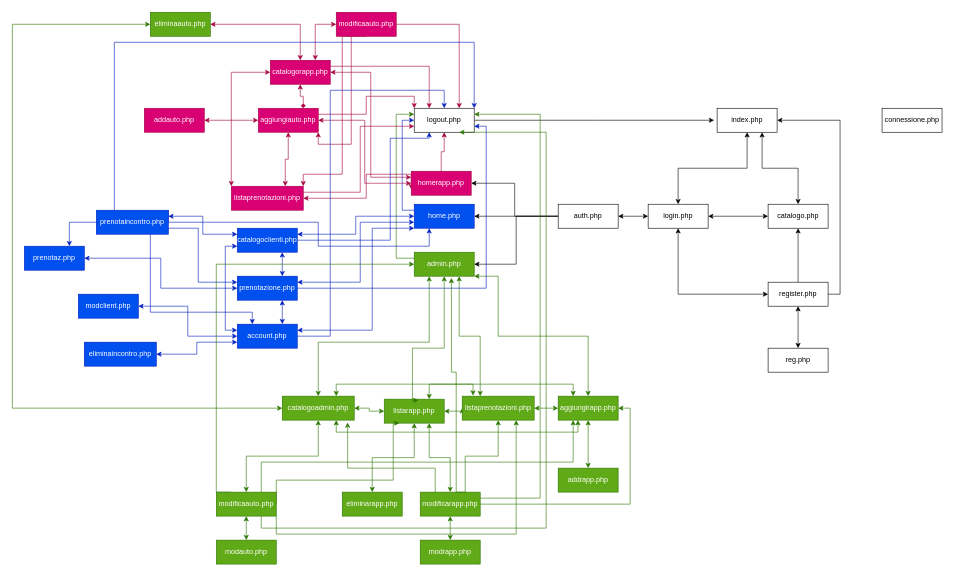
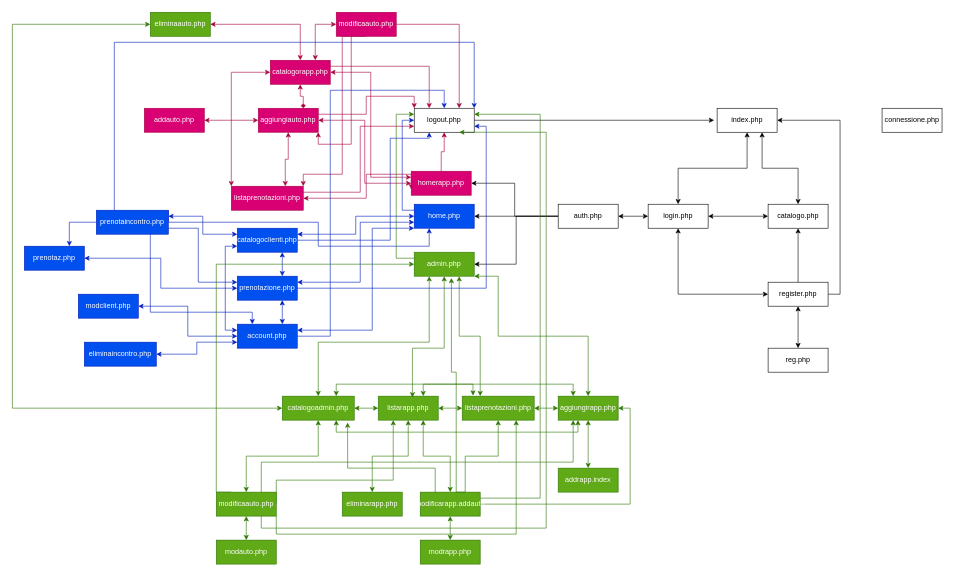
(414, 411) -> (408, 408)
(588, 480) -> (588, 480)
(450, 504) -> (450, 504)
